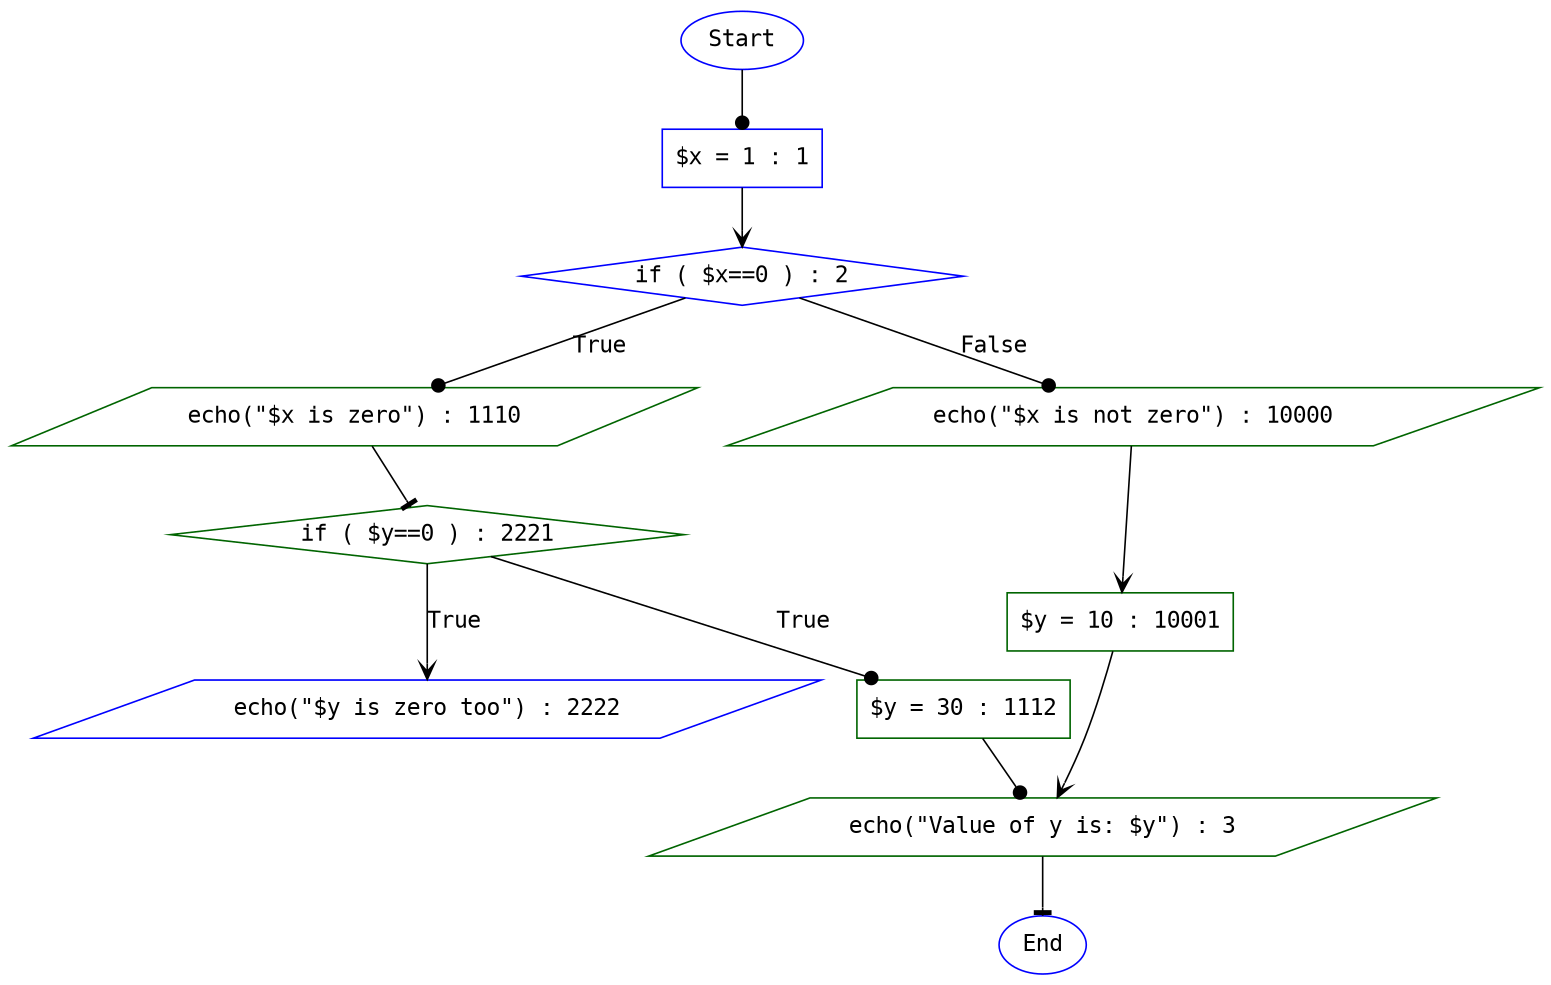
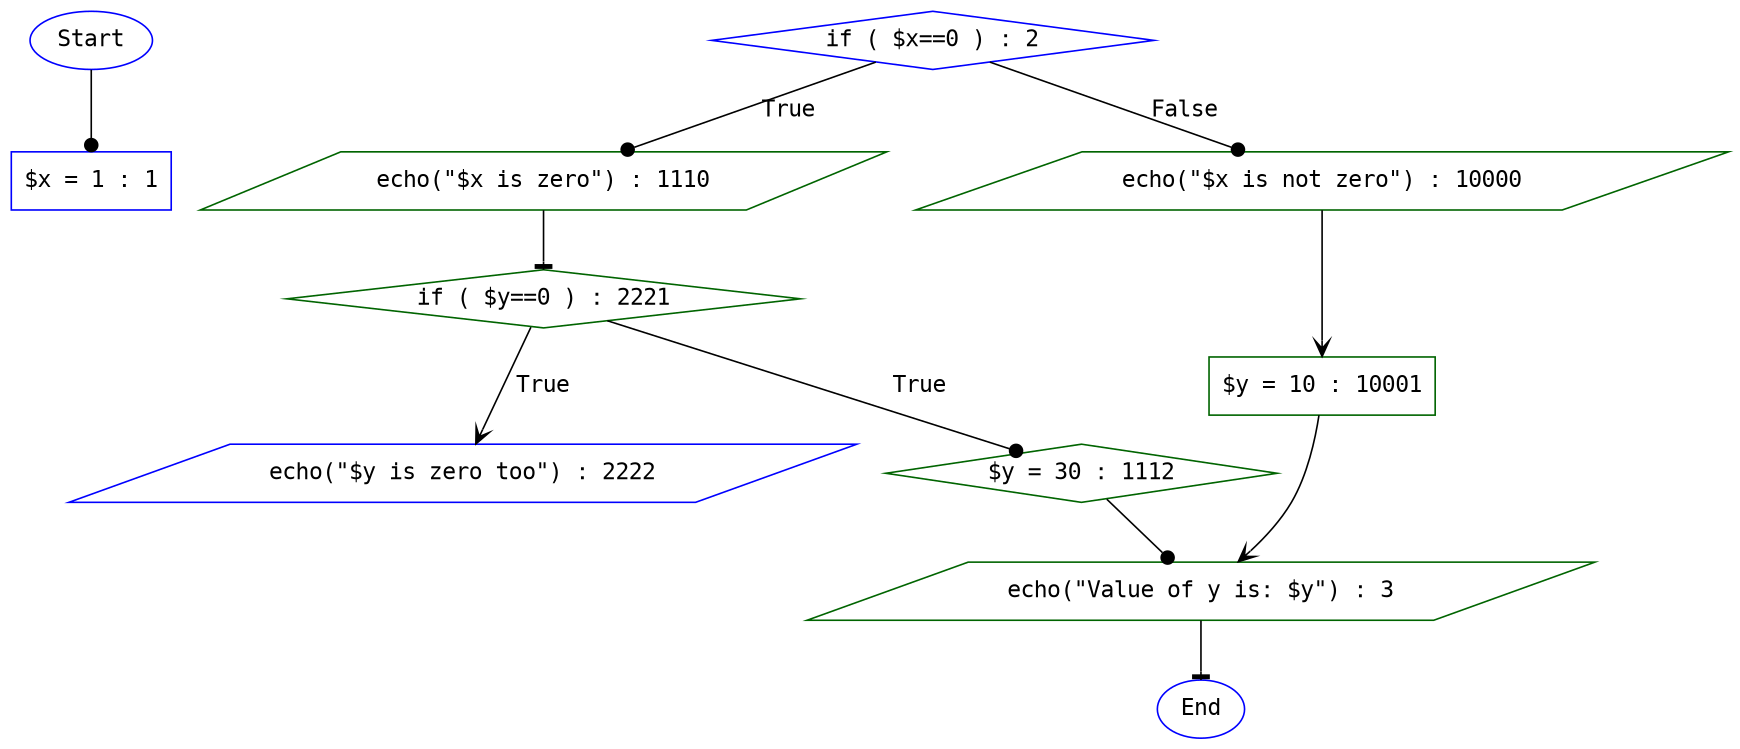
(742, 209) -> none
(964, 709) -> (1081, 473)
